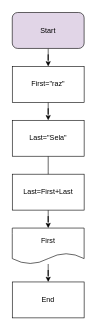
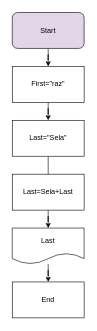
(48, 192) -> (48, 192)
(48, 241) -> (48, 241)
